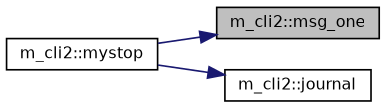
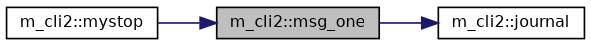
(183, 69) -> (401, 23)
